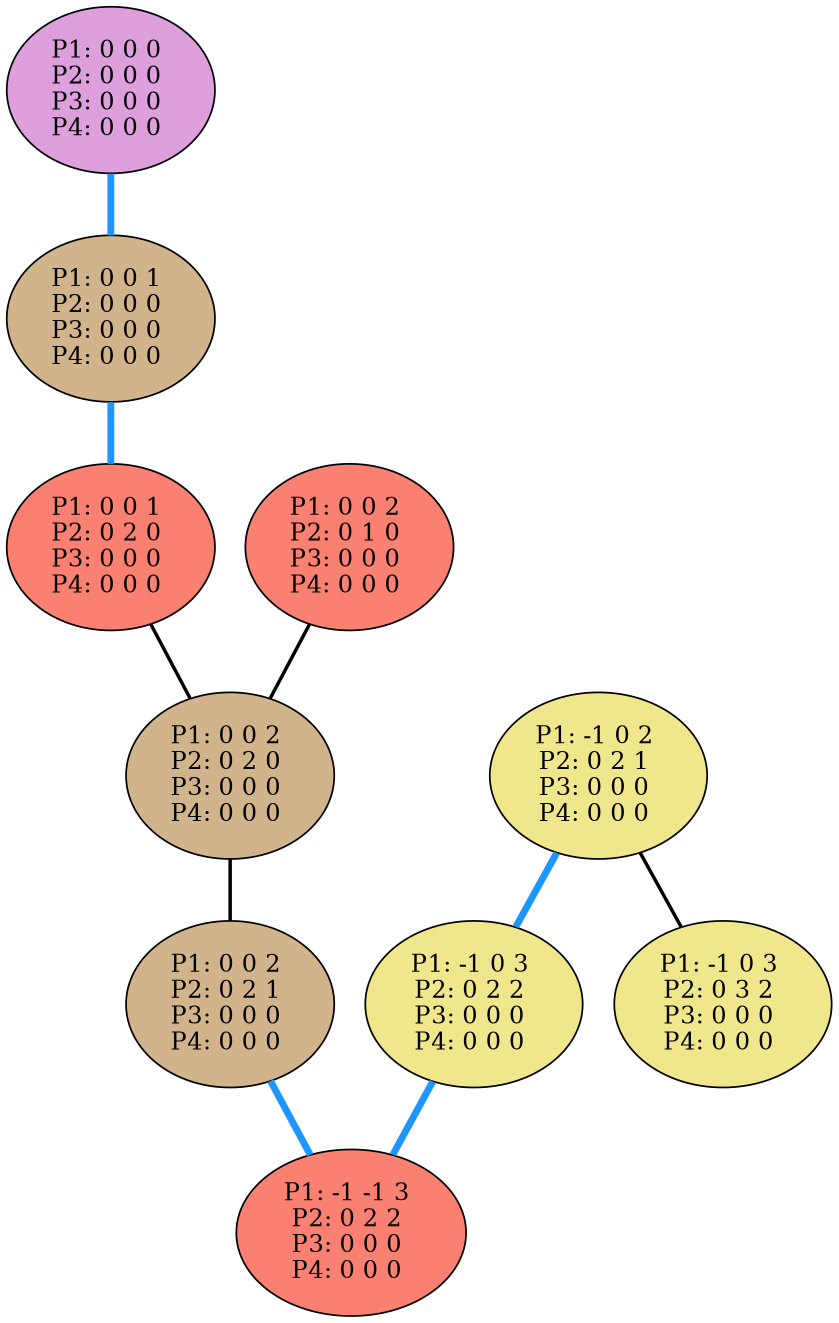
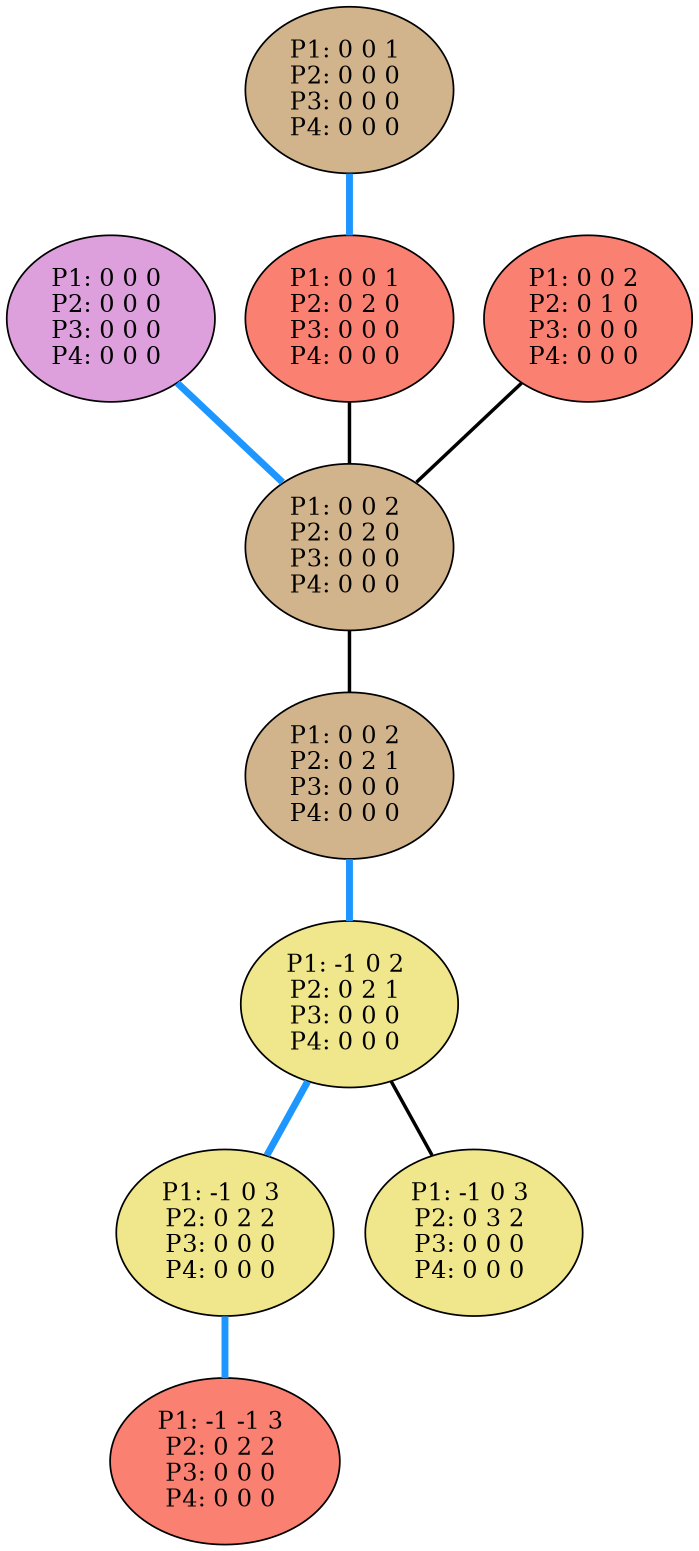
(111, 205) -> (230, 433)
(290, 1118) -> (349, 890)
